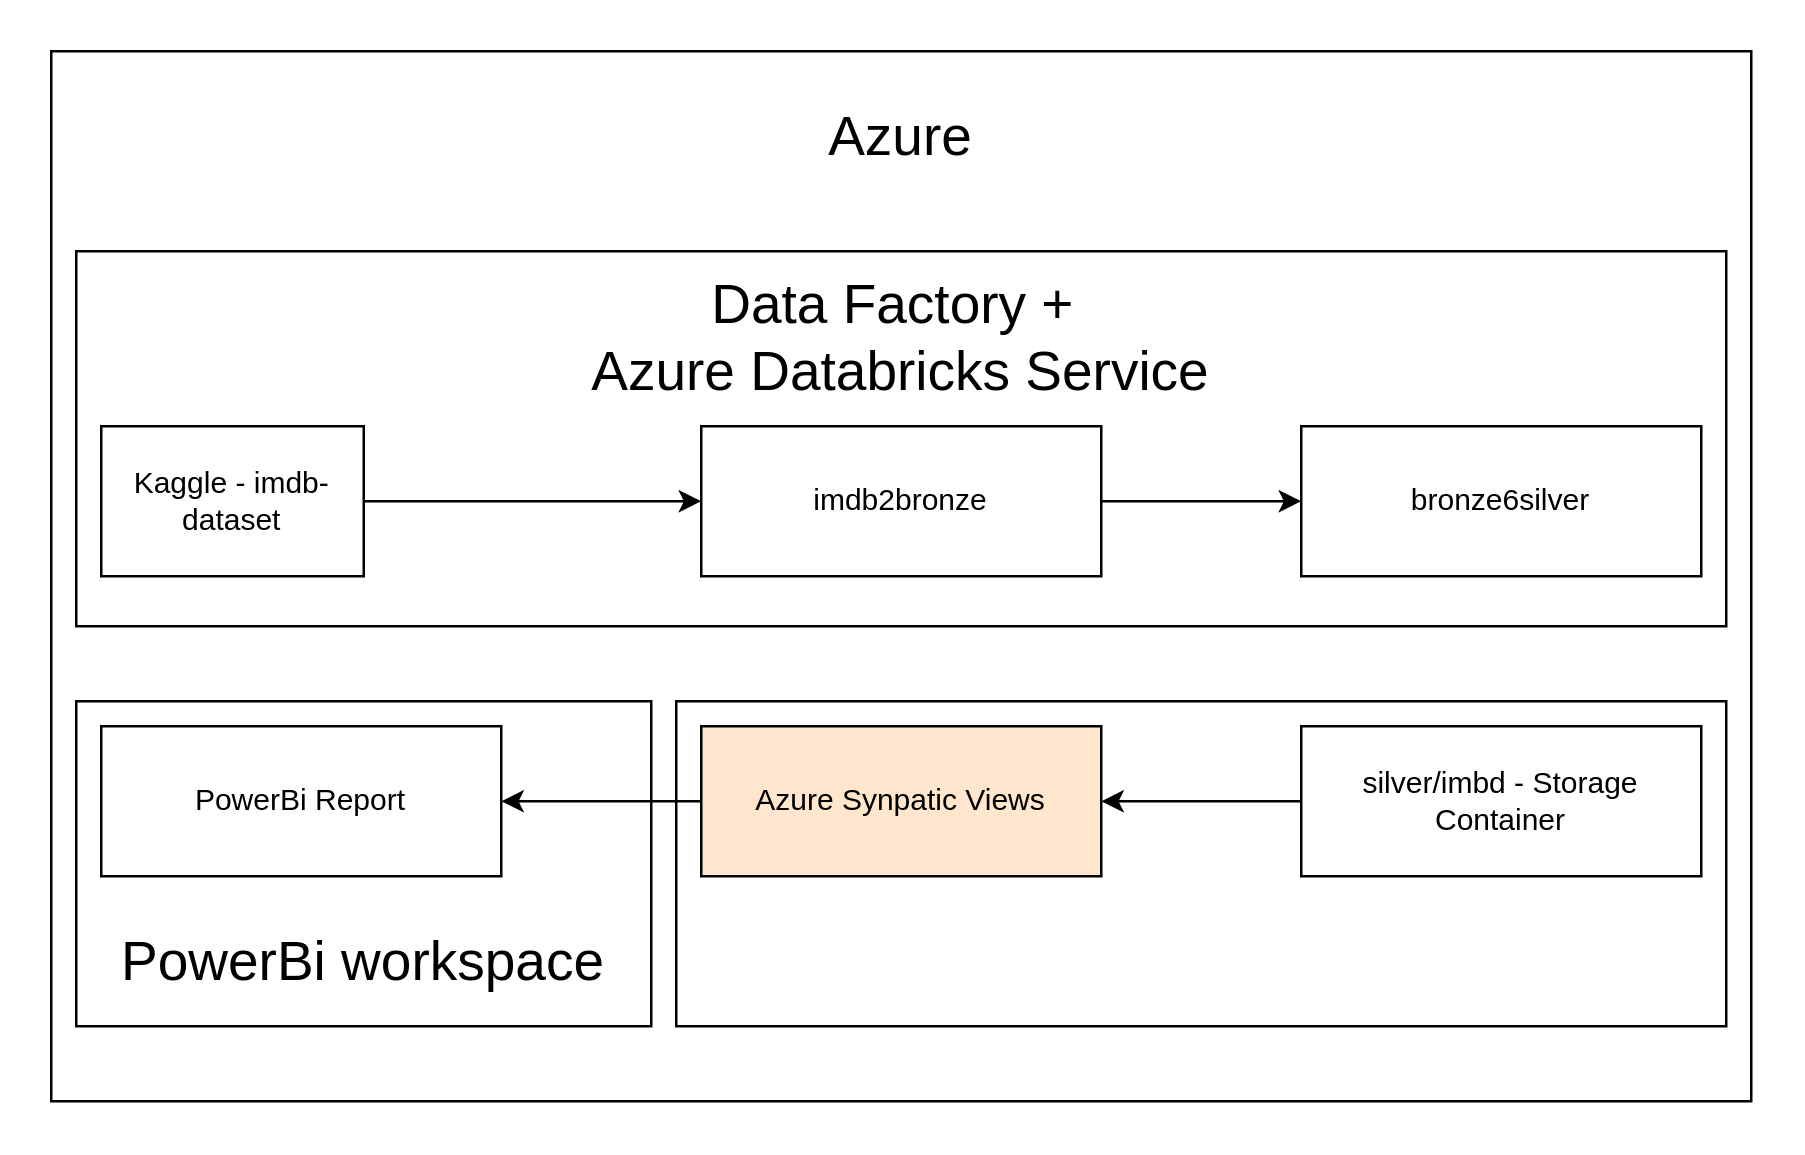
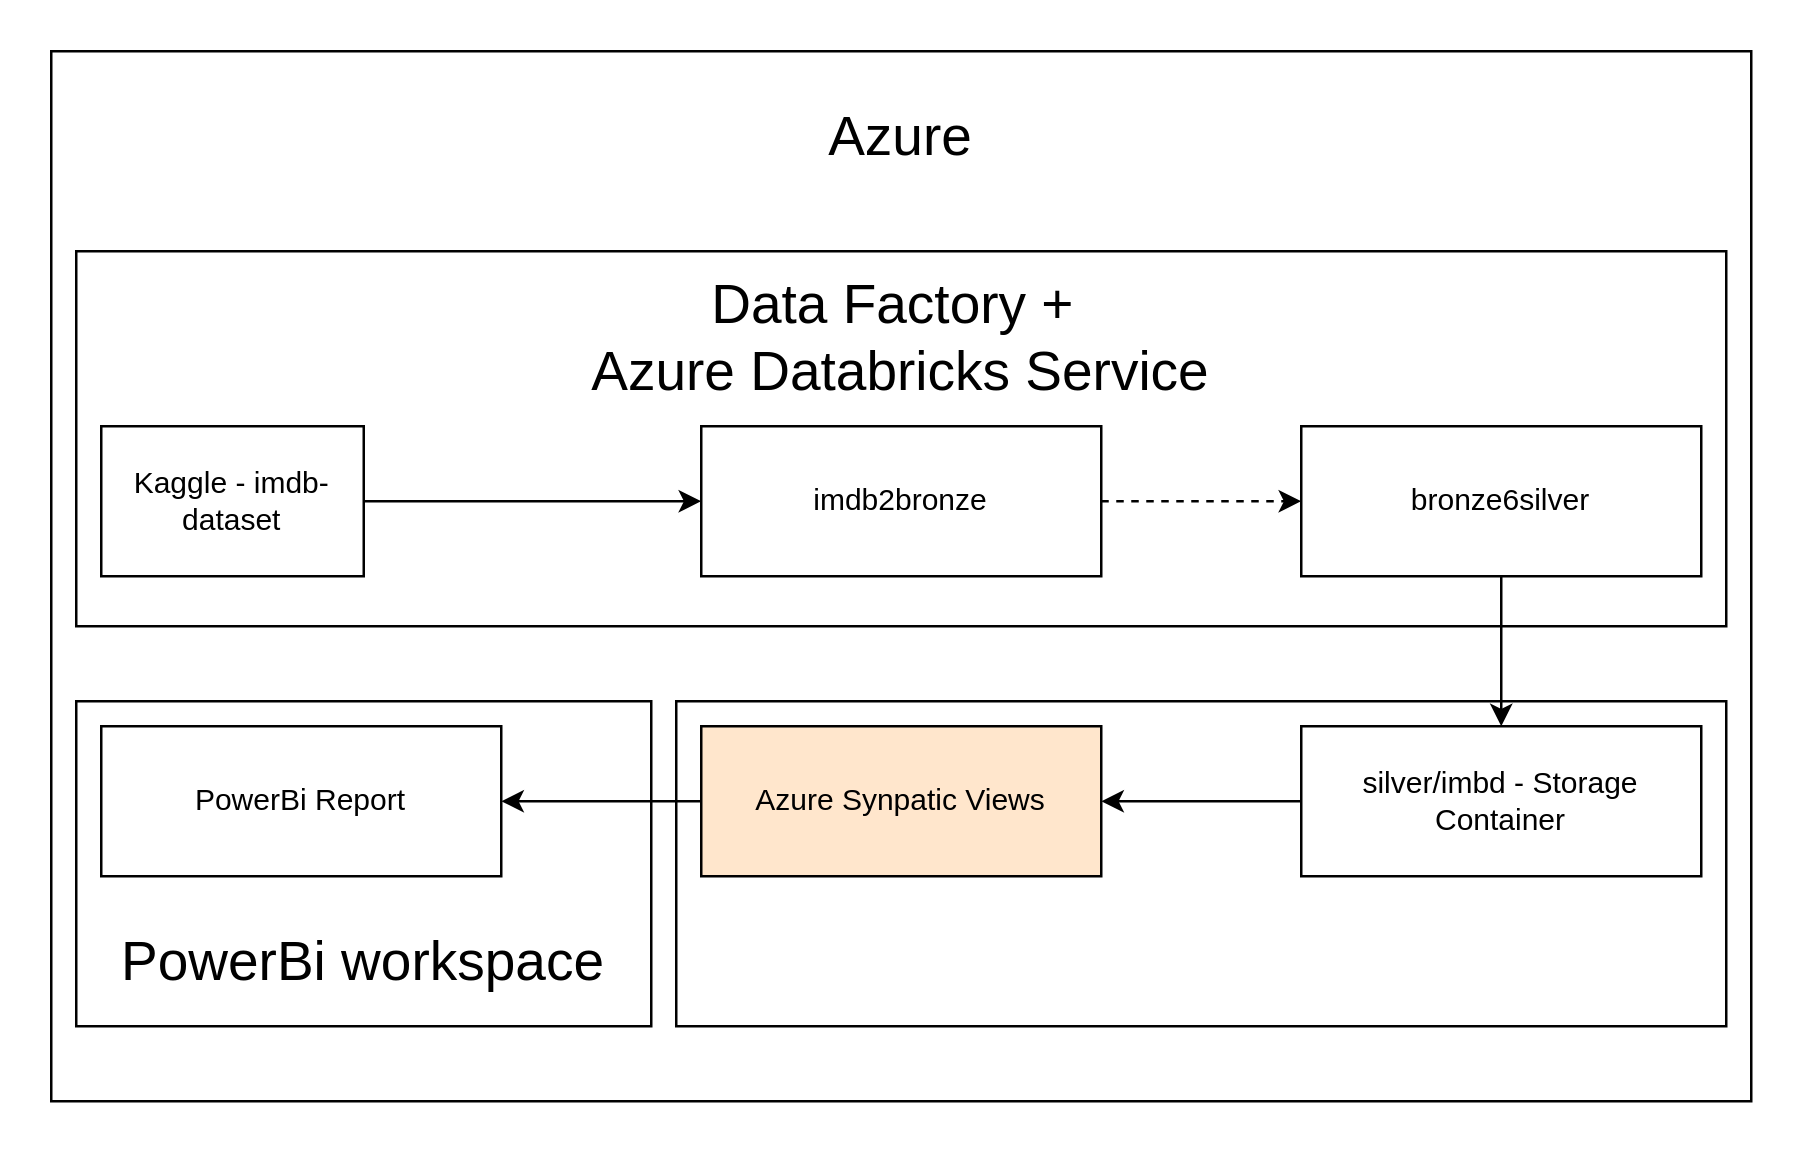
(1192, 501) -> (1192, 501)
none -> (1501, 643)
